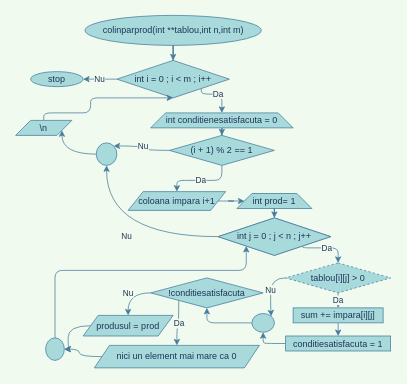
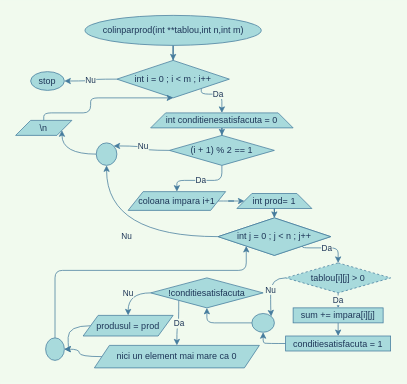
(57, 79) -> (47, 81)
